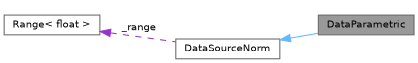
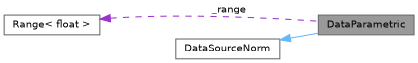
(143, 37) -> (214, 17)
